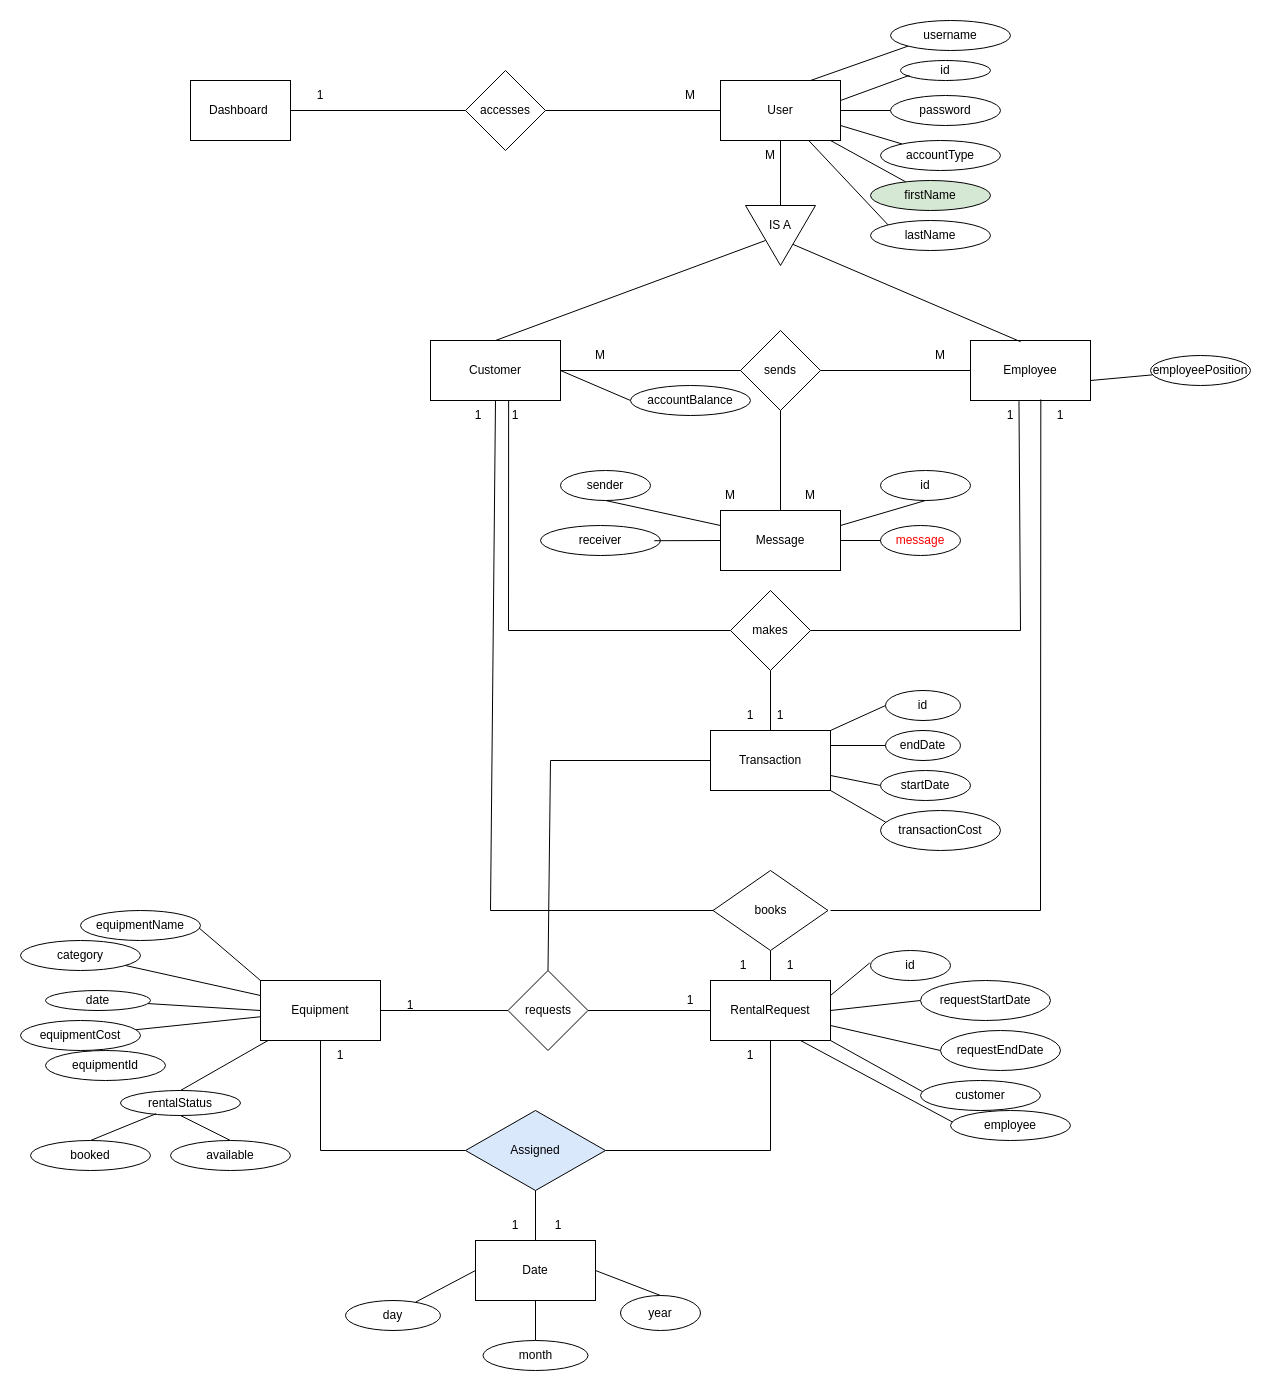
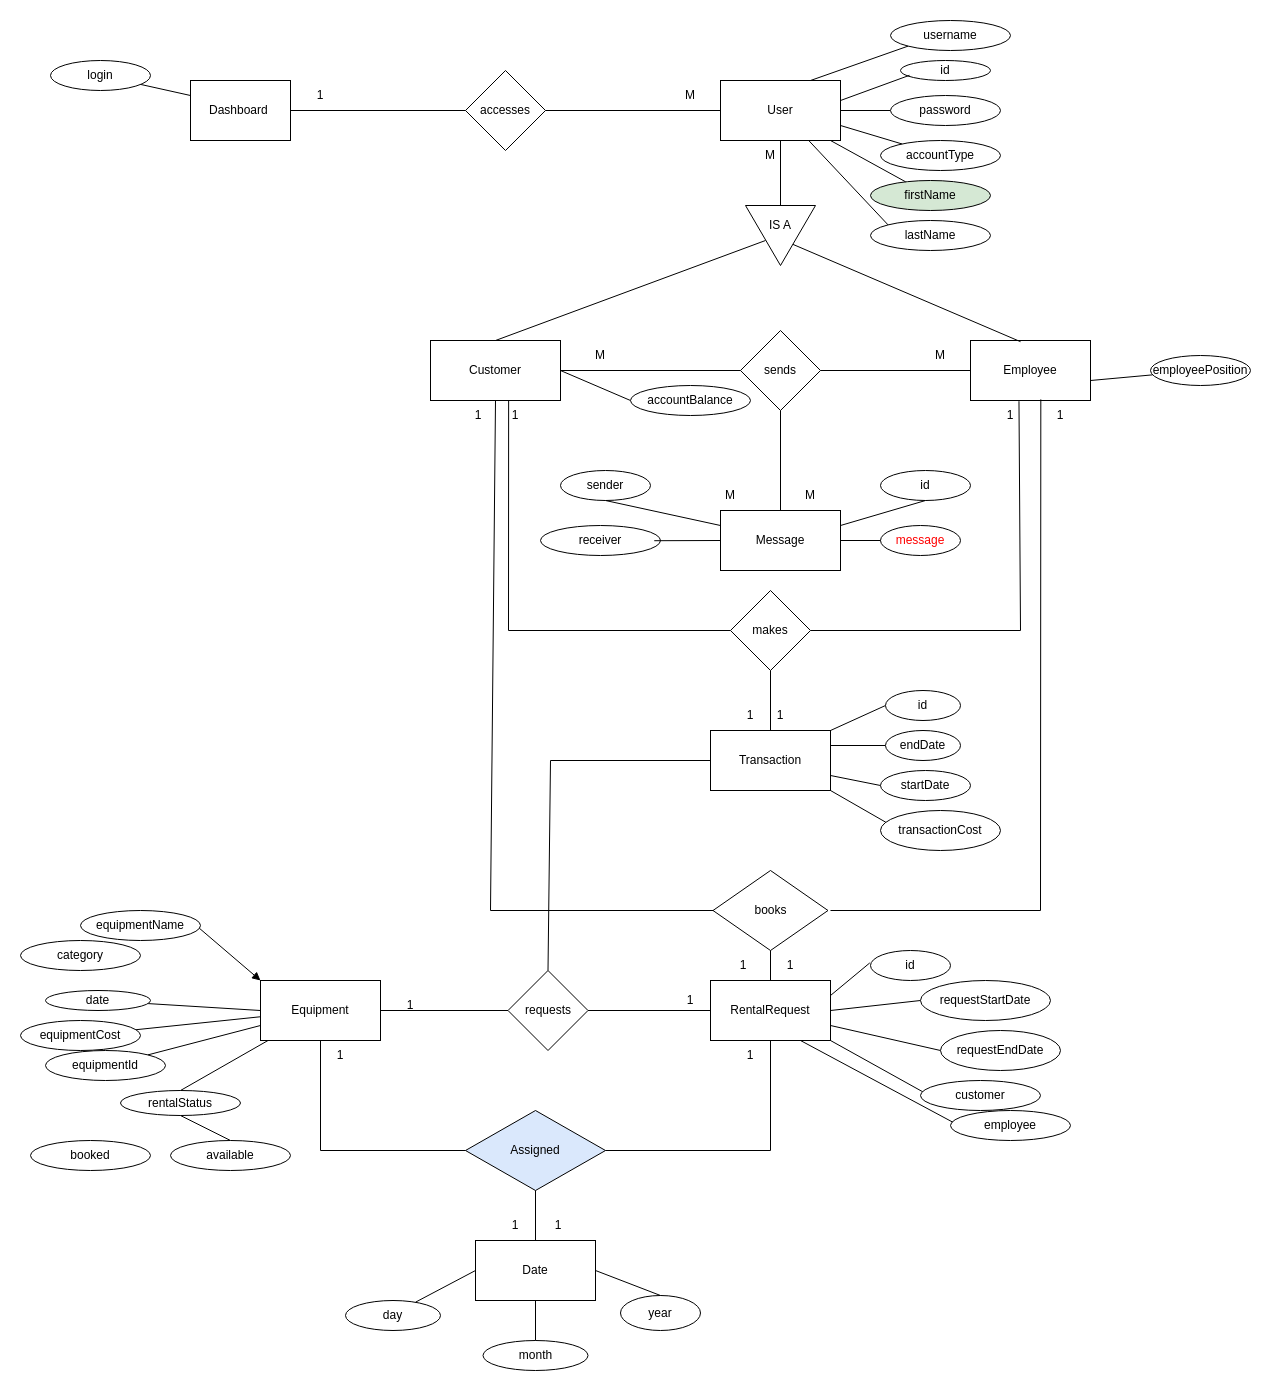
none -> (101, 76)
none -> (166, 90)
(257, 977) -> (254, 975)
(194, 981) -> none
none -> (204, 1040)
(122, 1127) -> none
